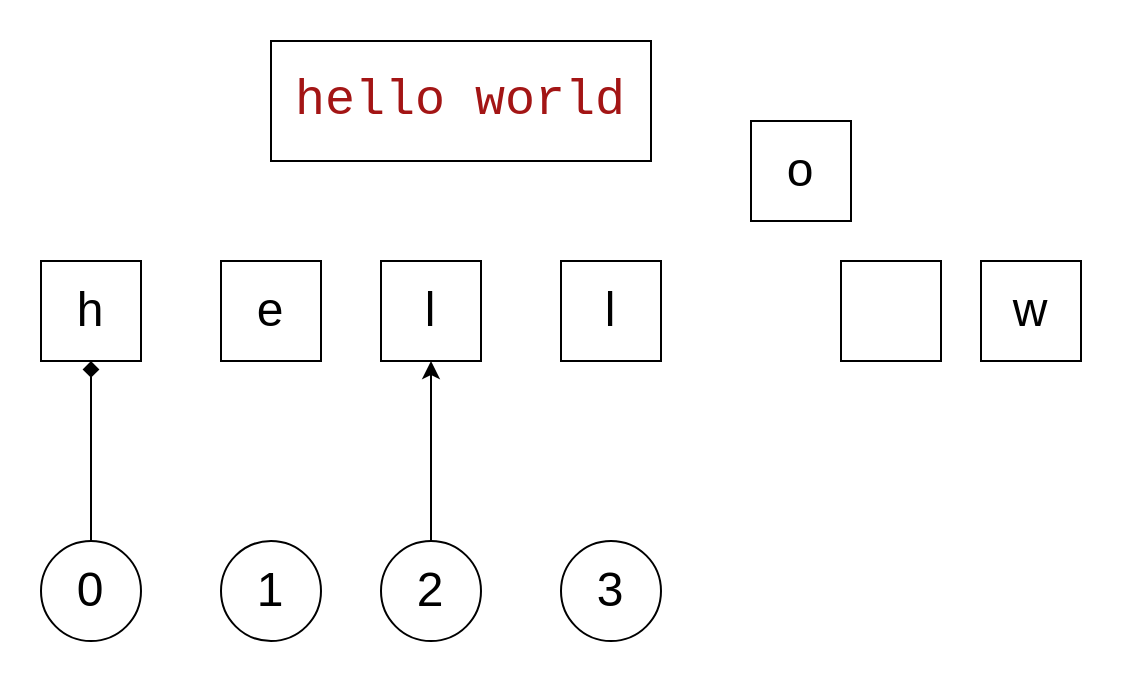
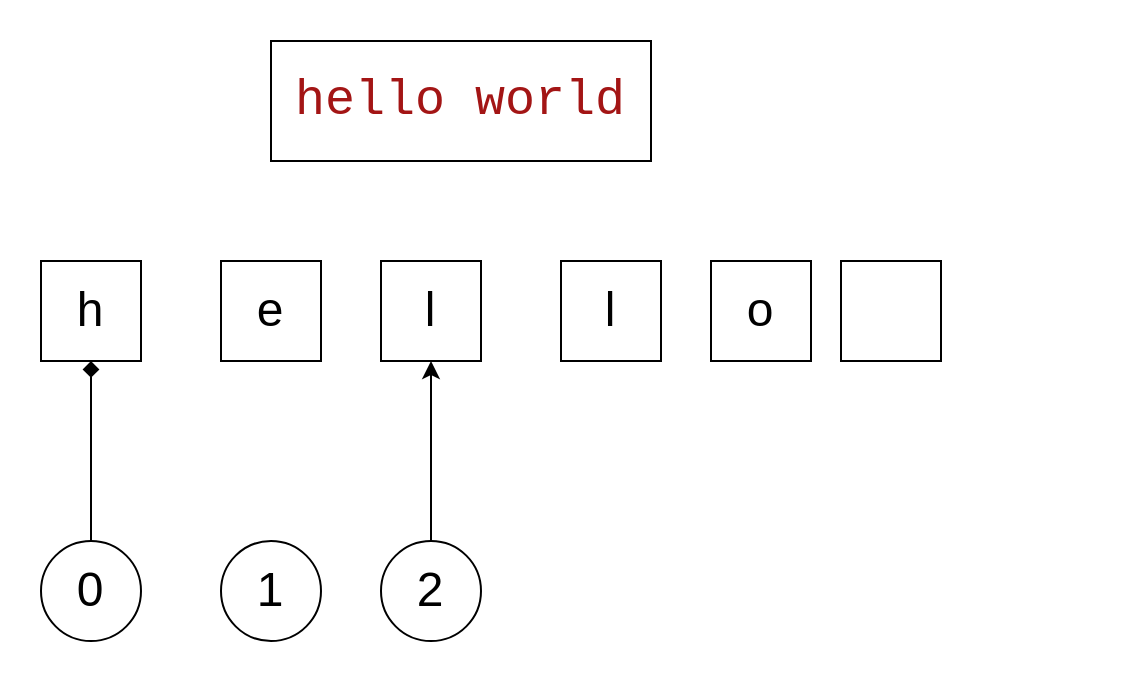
(801, 171) -> (761, 311)
(1031, 311) -> none
(611, 591) -> none
